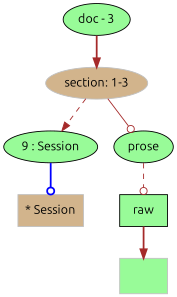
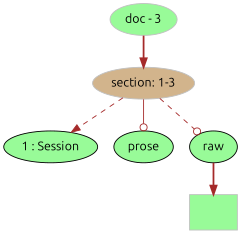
(97, 19) -> (144, 19)
(51, 147) -> (51, 147)
(144, 175) -> (177, 114)
(51, 211) -> none
(144, 211) -> (213, 147)
